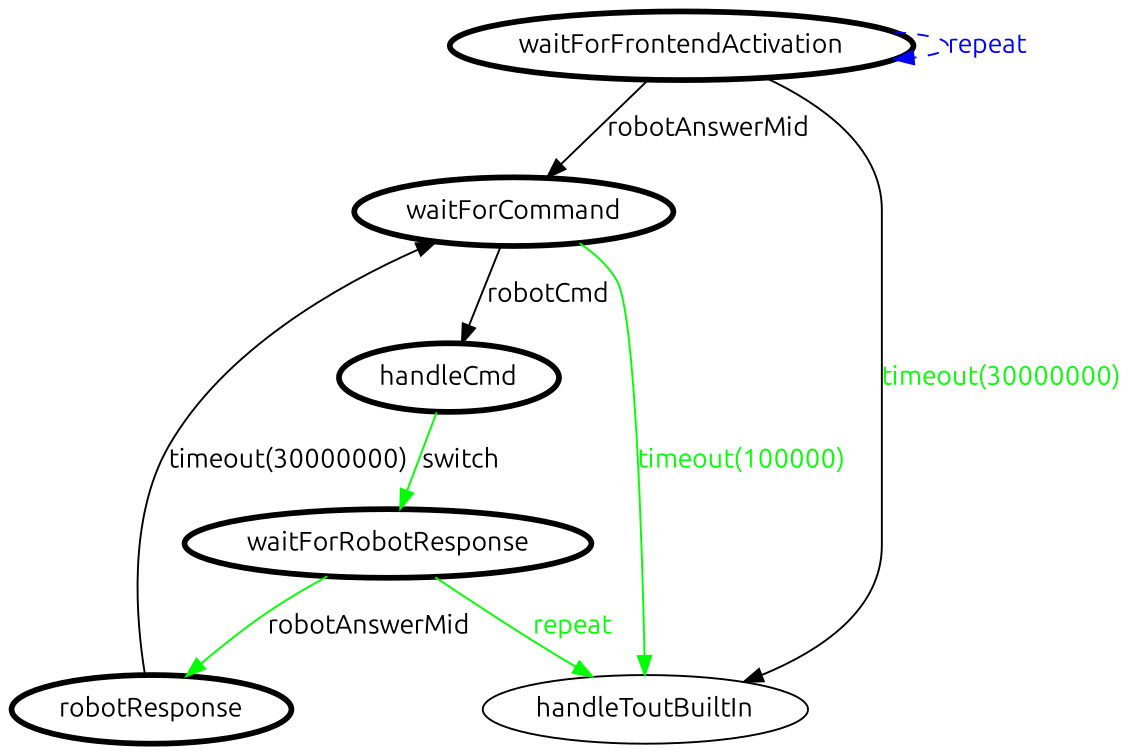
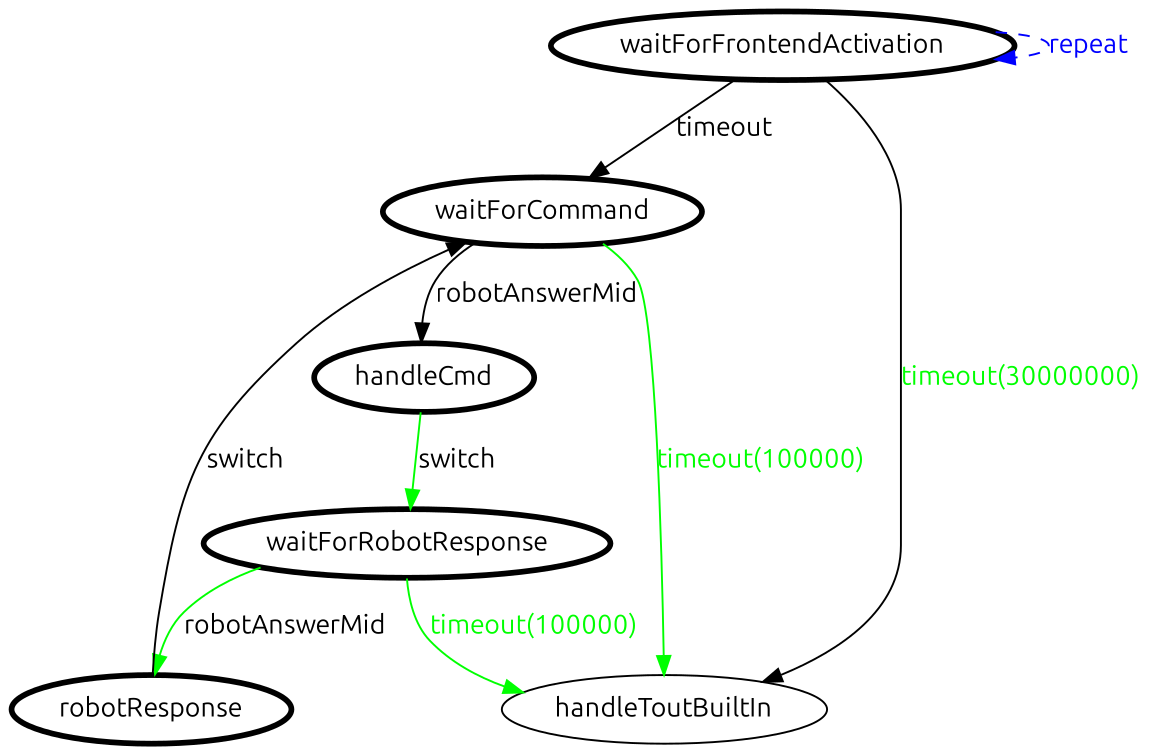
(708, 129) -> (725, 129)
(548, 295) -> (537, 295)
(289, 461) -> (246, 461)
(576, 626) -> (534, 626)
